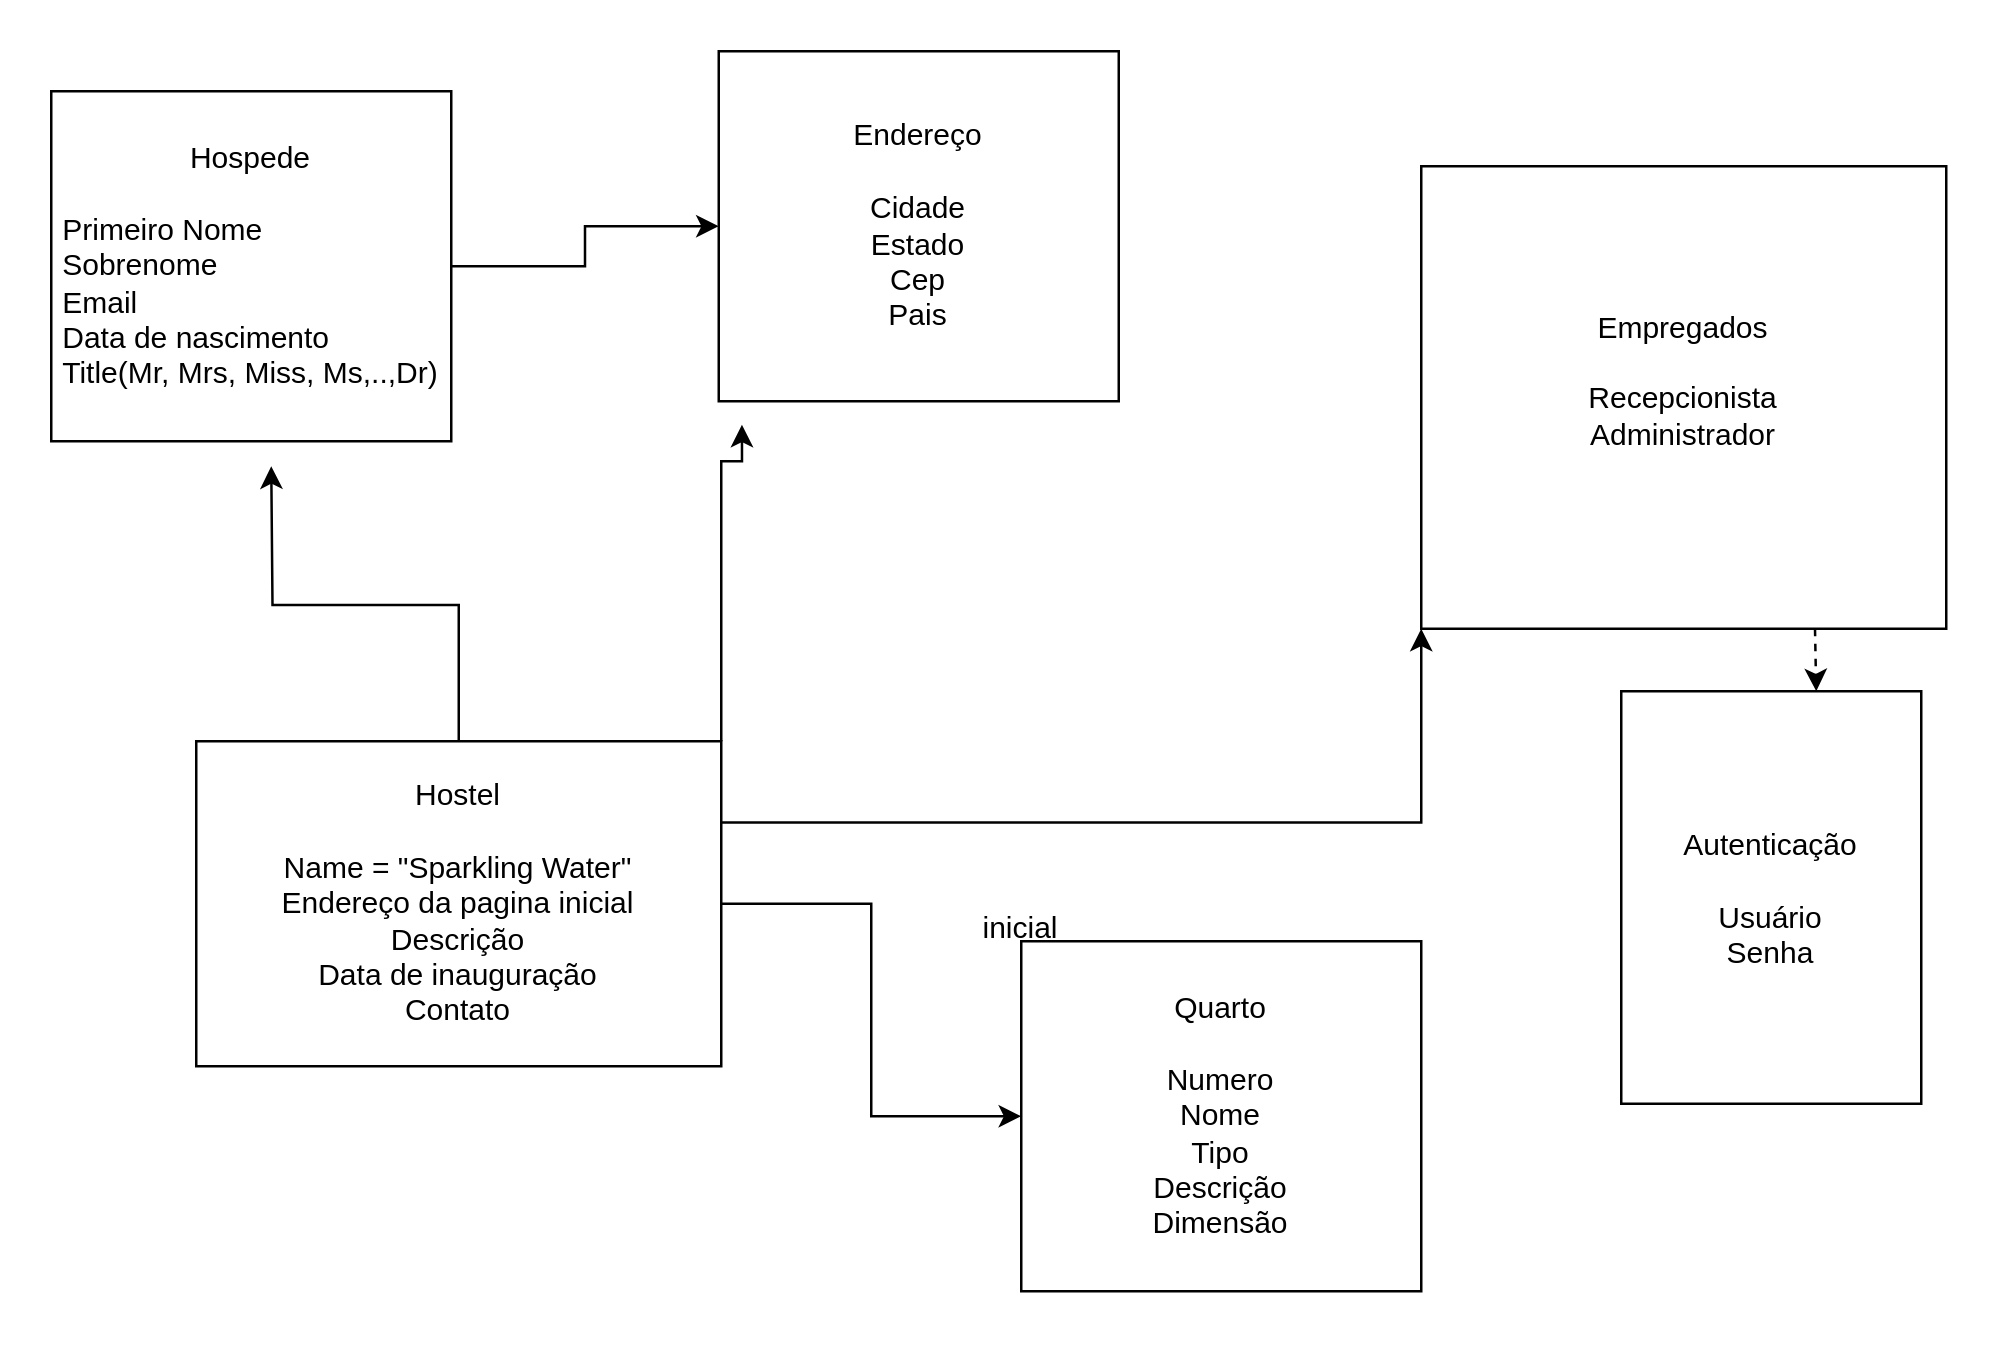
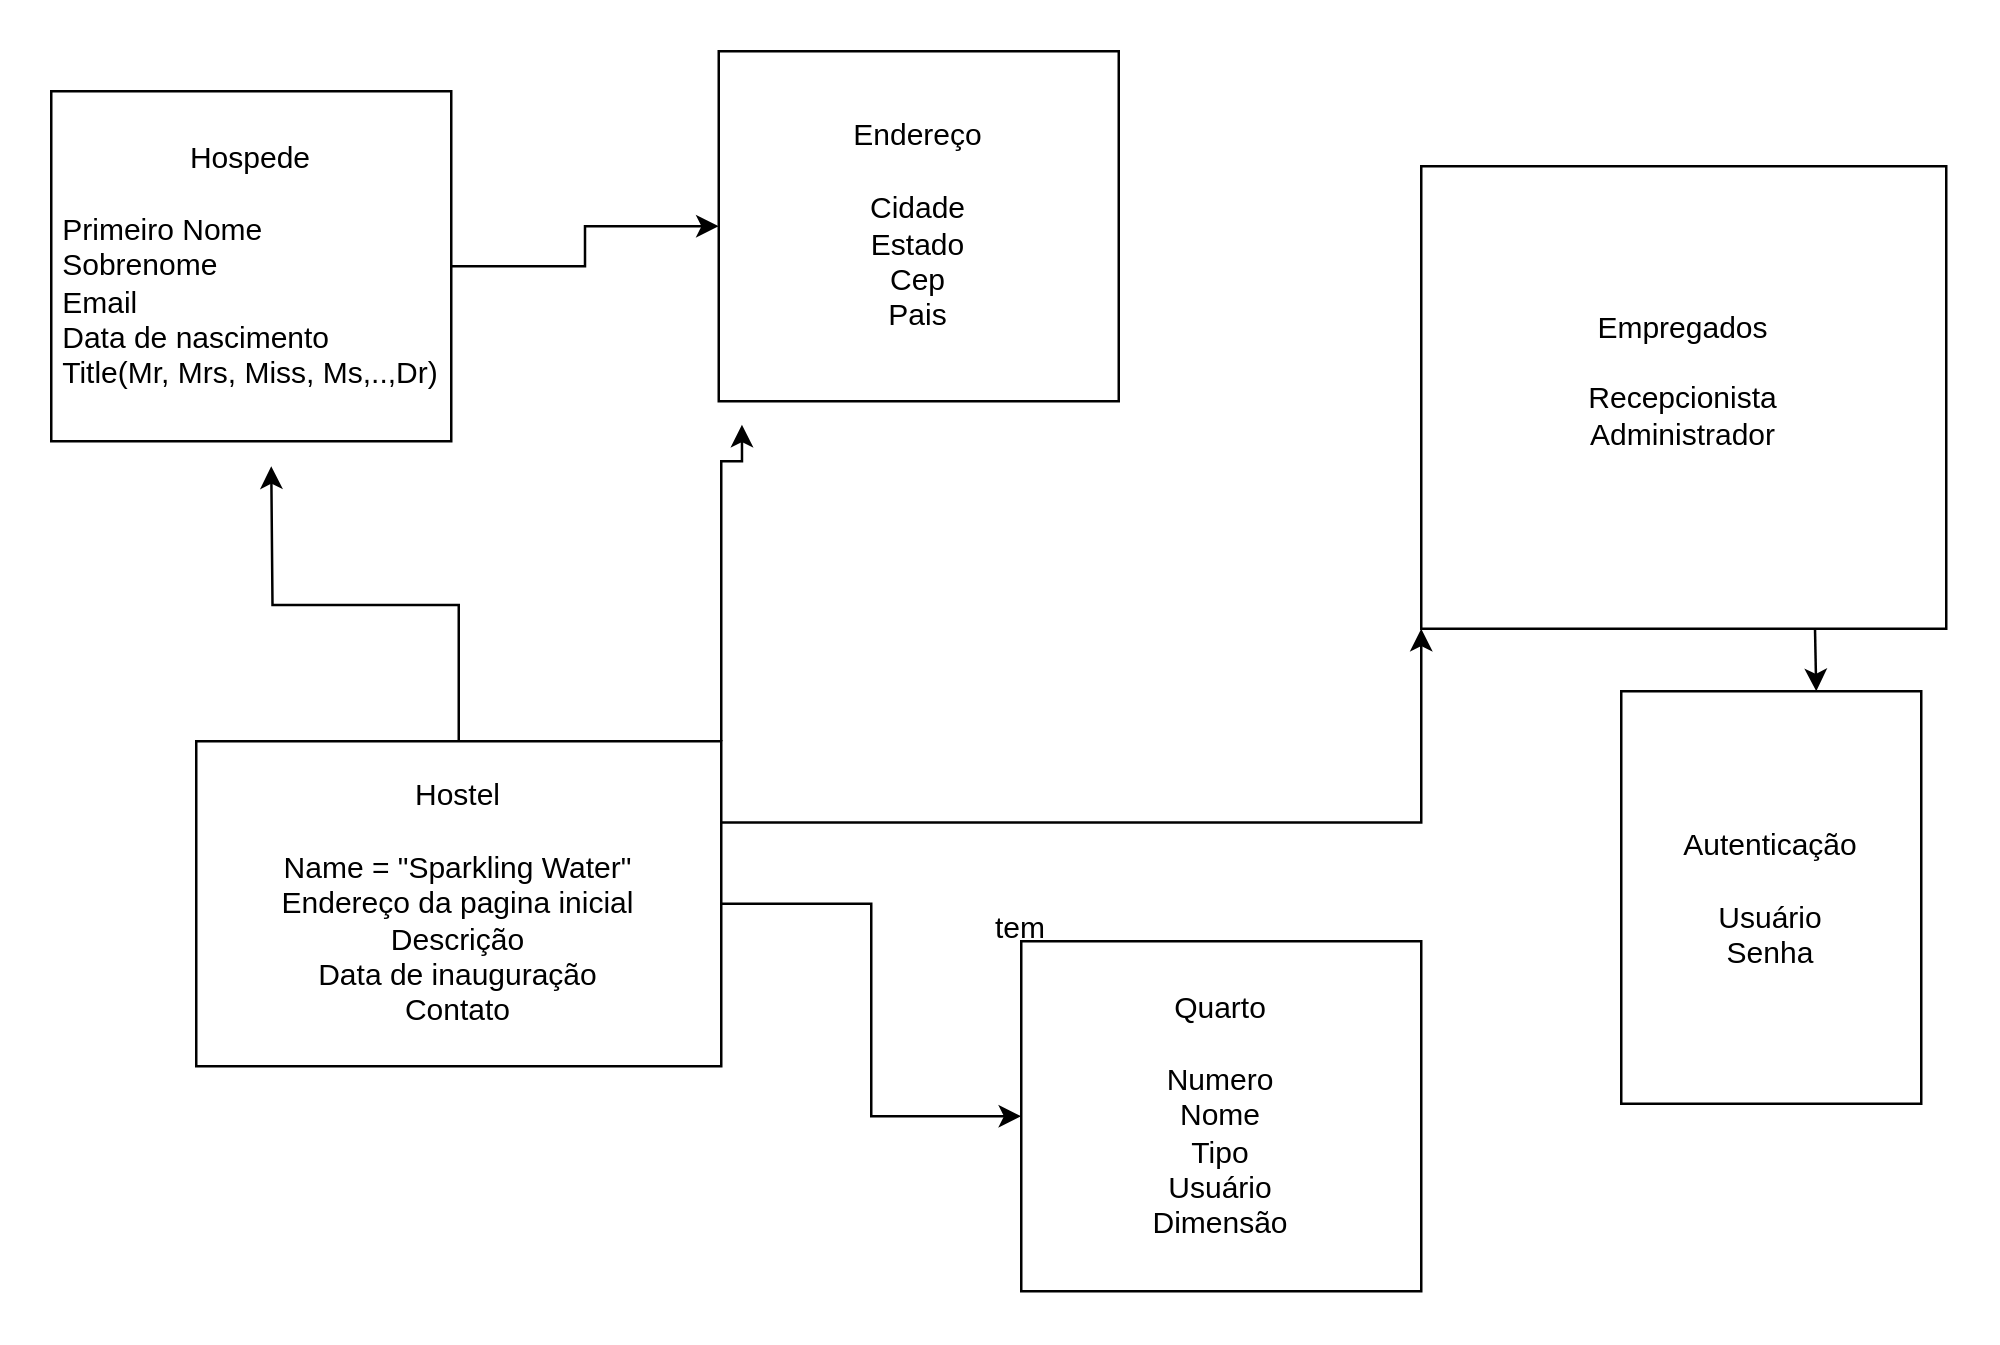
(1816, 654) -> (1816, 654)
(1021, 929) -> (1021, 929)
(1221, 1116) -> (1221, 1116)
